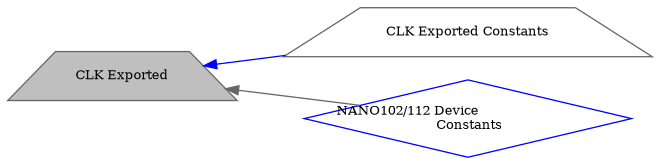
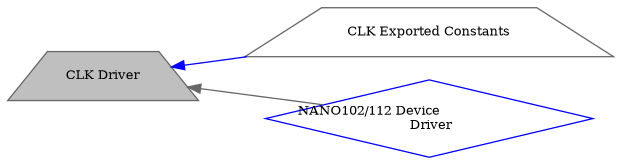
(122, 76) -> (103, 76)
(468, 119) -> (429, 119)
